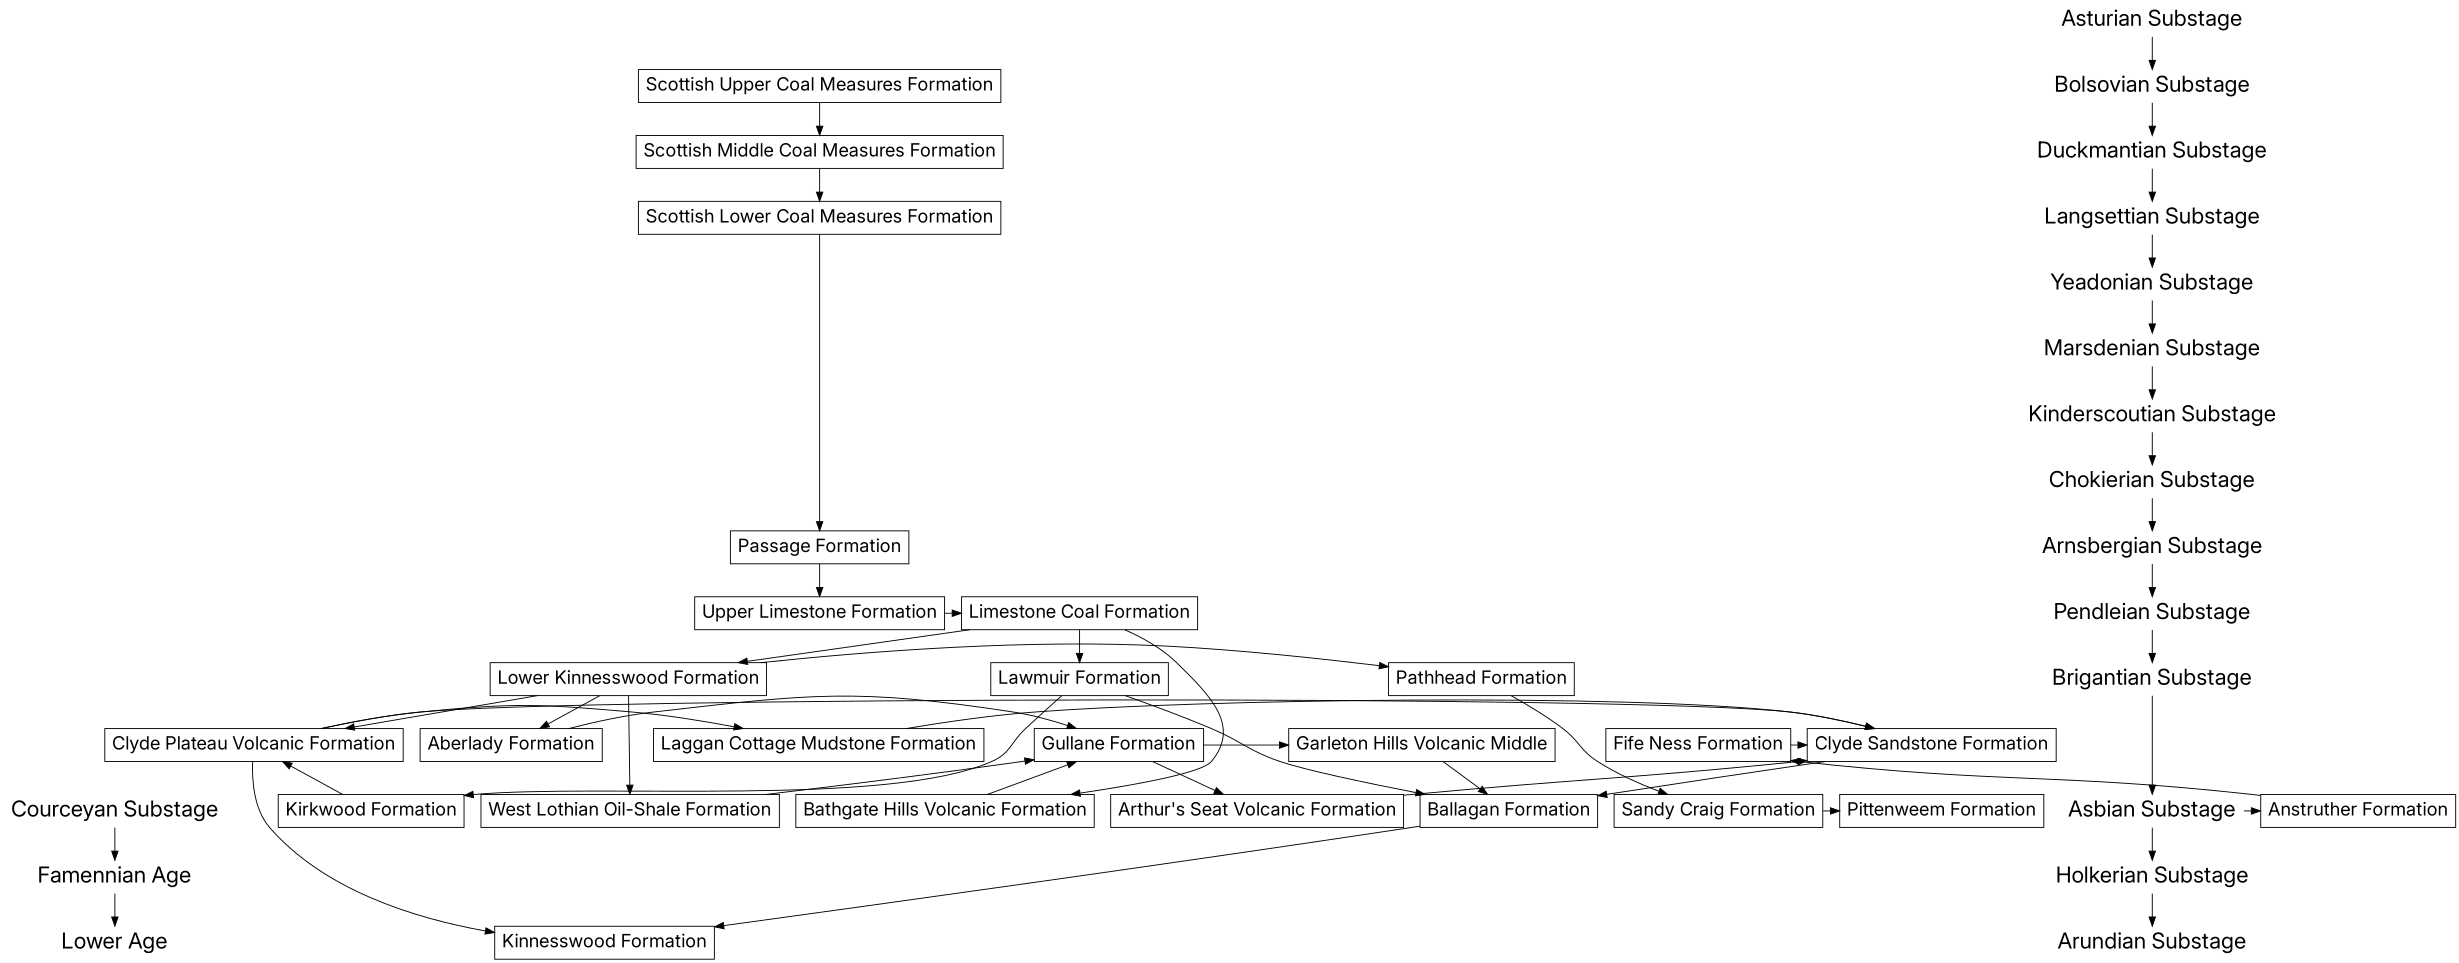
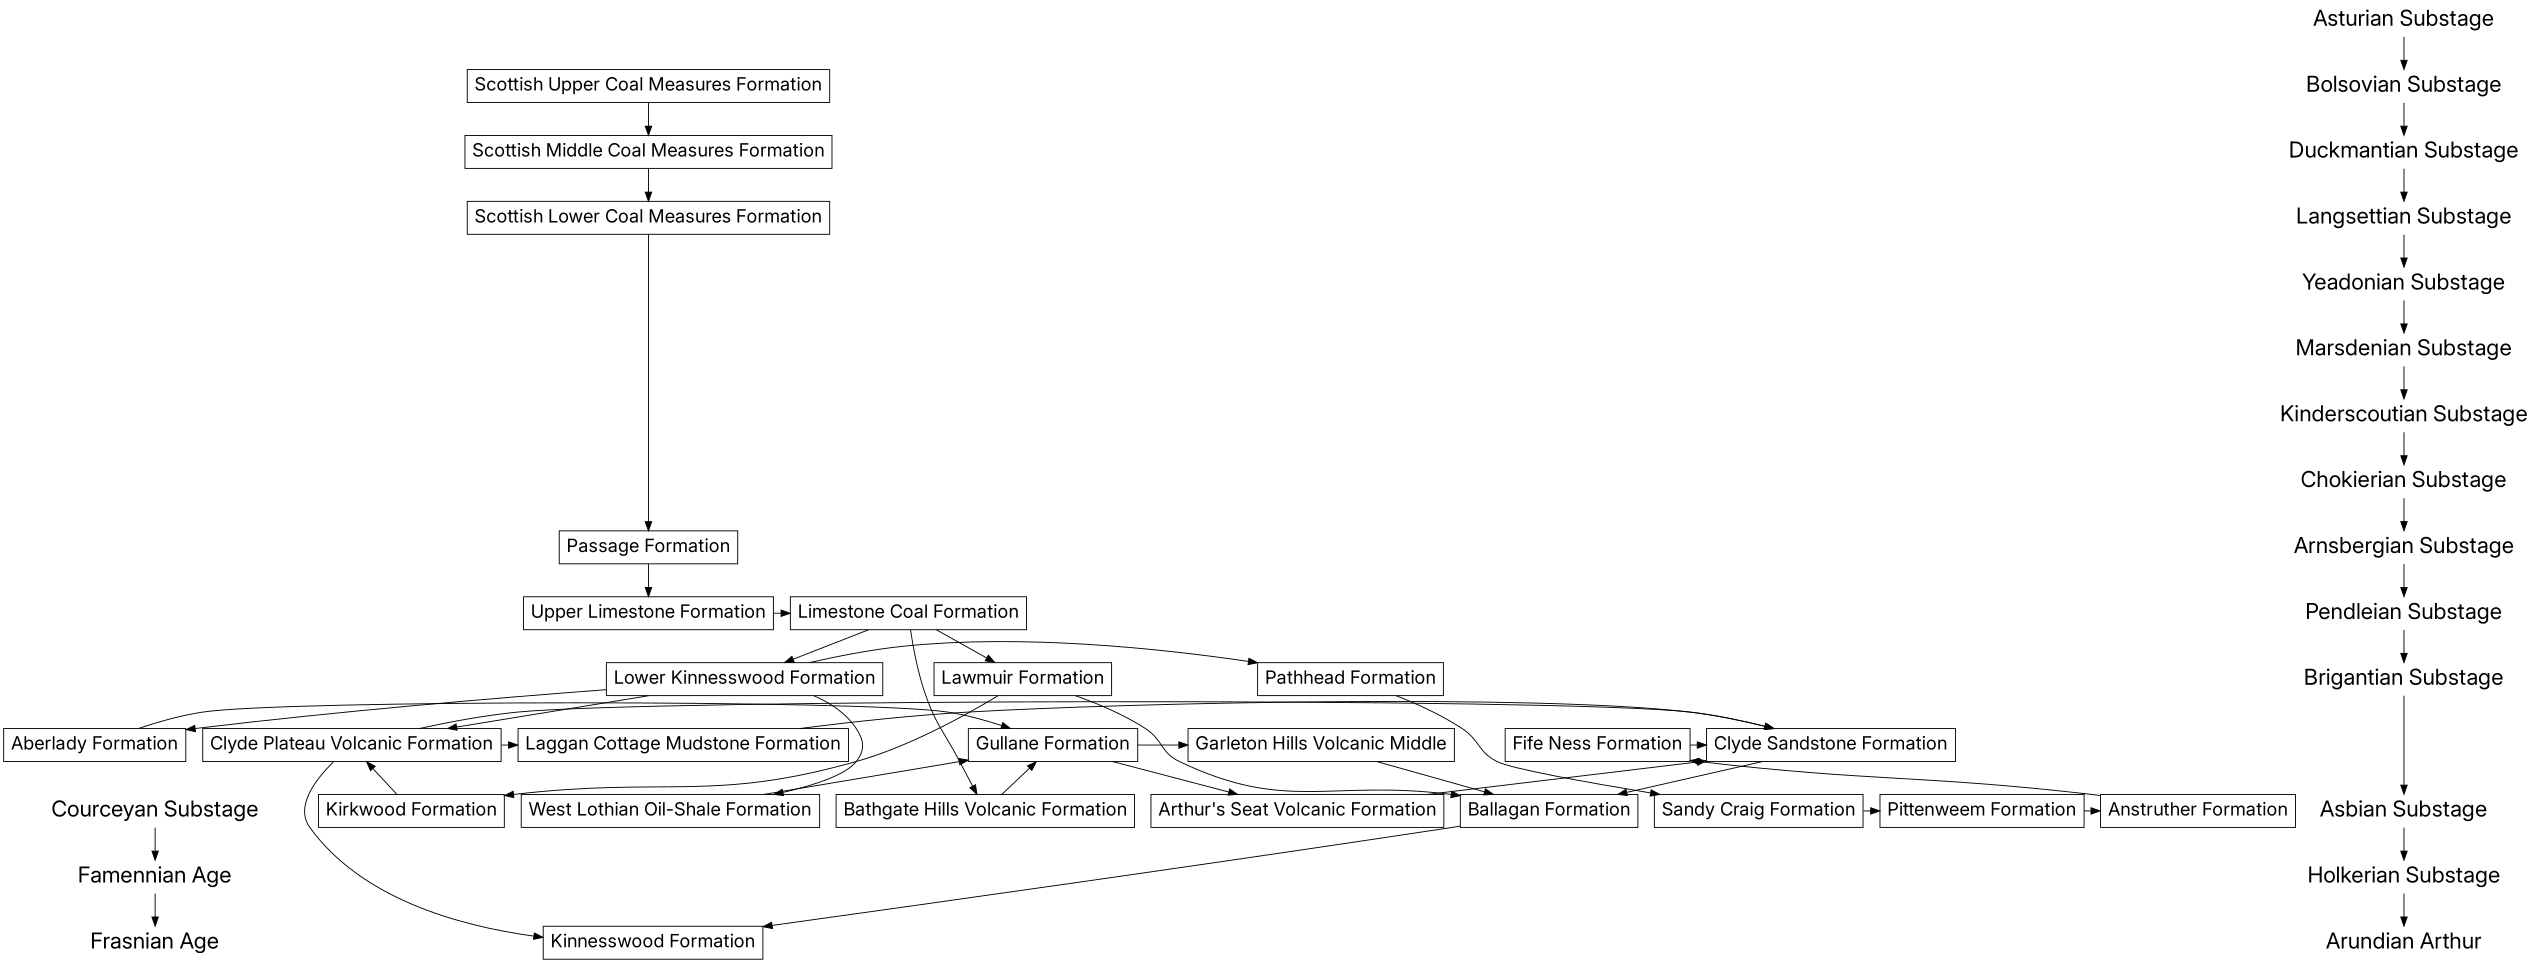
(2248, 811) -> (2087, 811)
(115, 943) -> (155, 943)
(2152, 943) -> (2404, 943)
